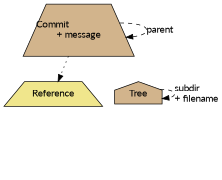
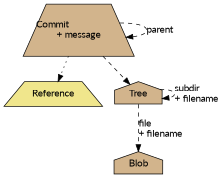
none -> (114, 68)
none -> (138, 164)
